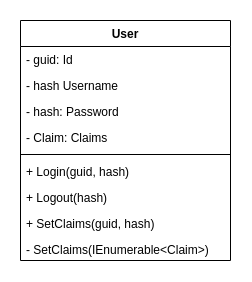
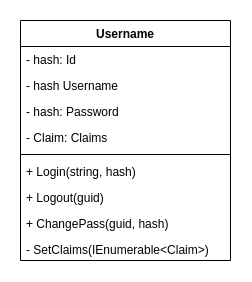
(126, 35) -> (126, 35)
(54, 61) -> (55, 61)
(83, 173) -> (89, 173)
(72, 199) -> (70, 199)
(94, 225) -> (101, 225)
